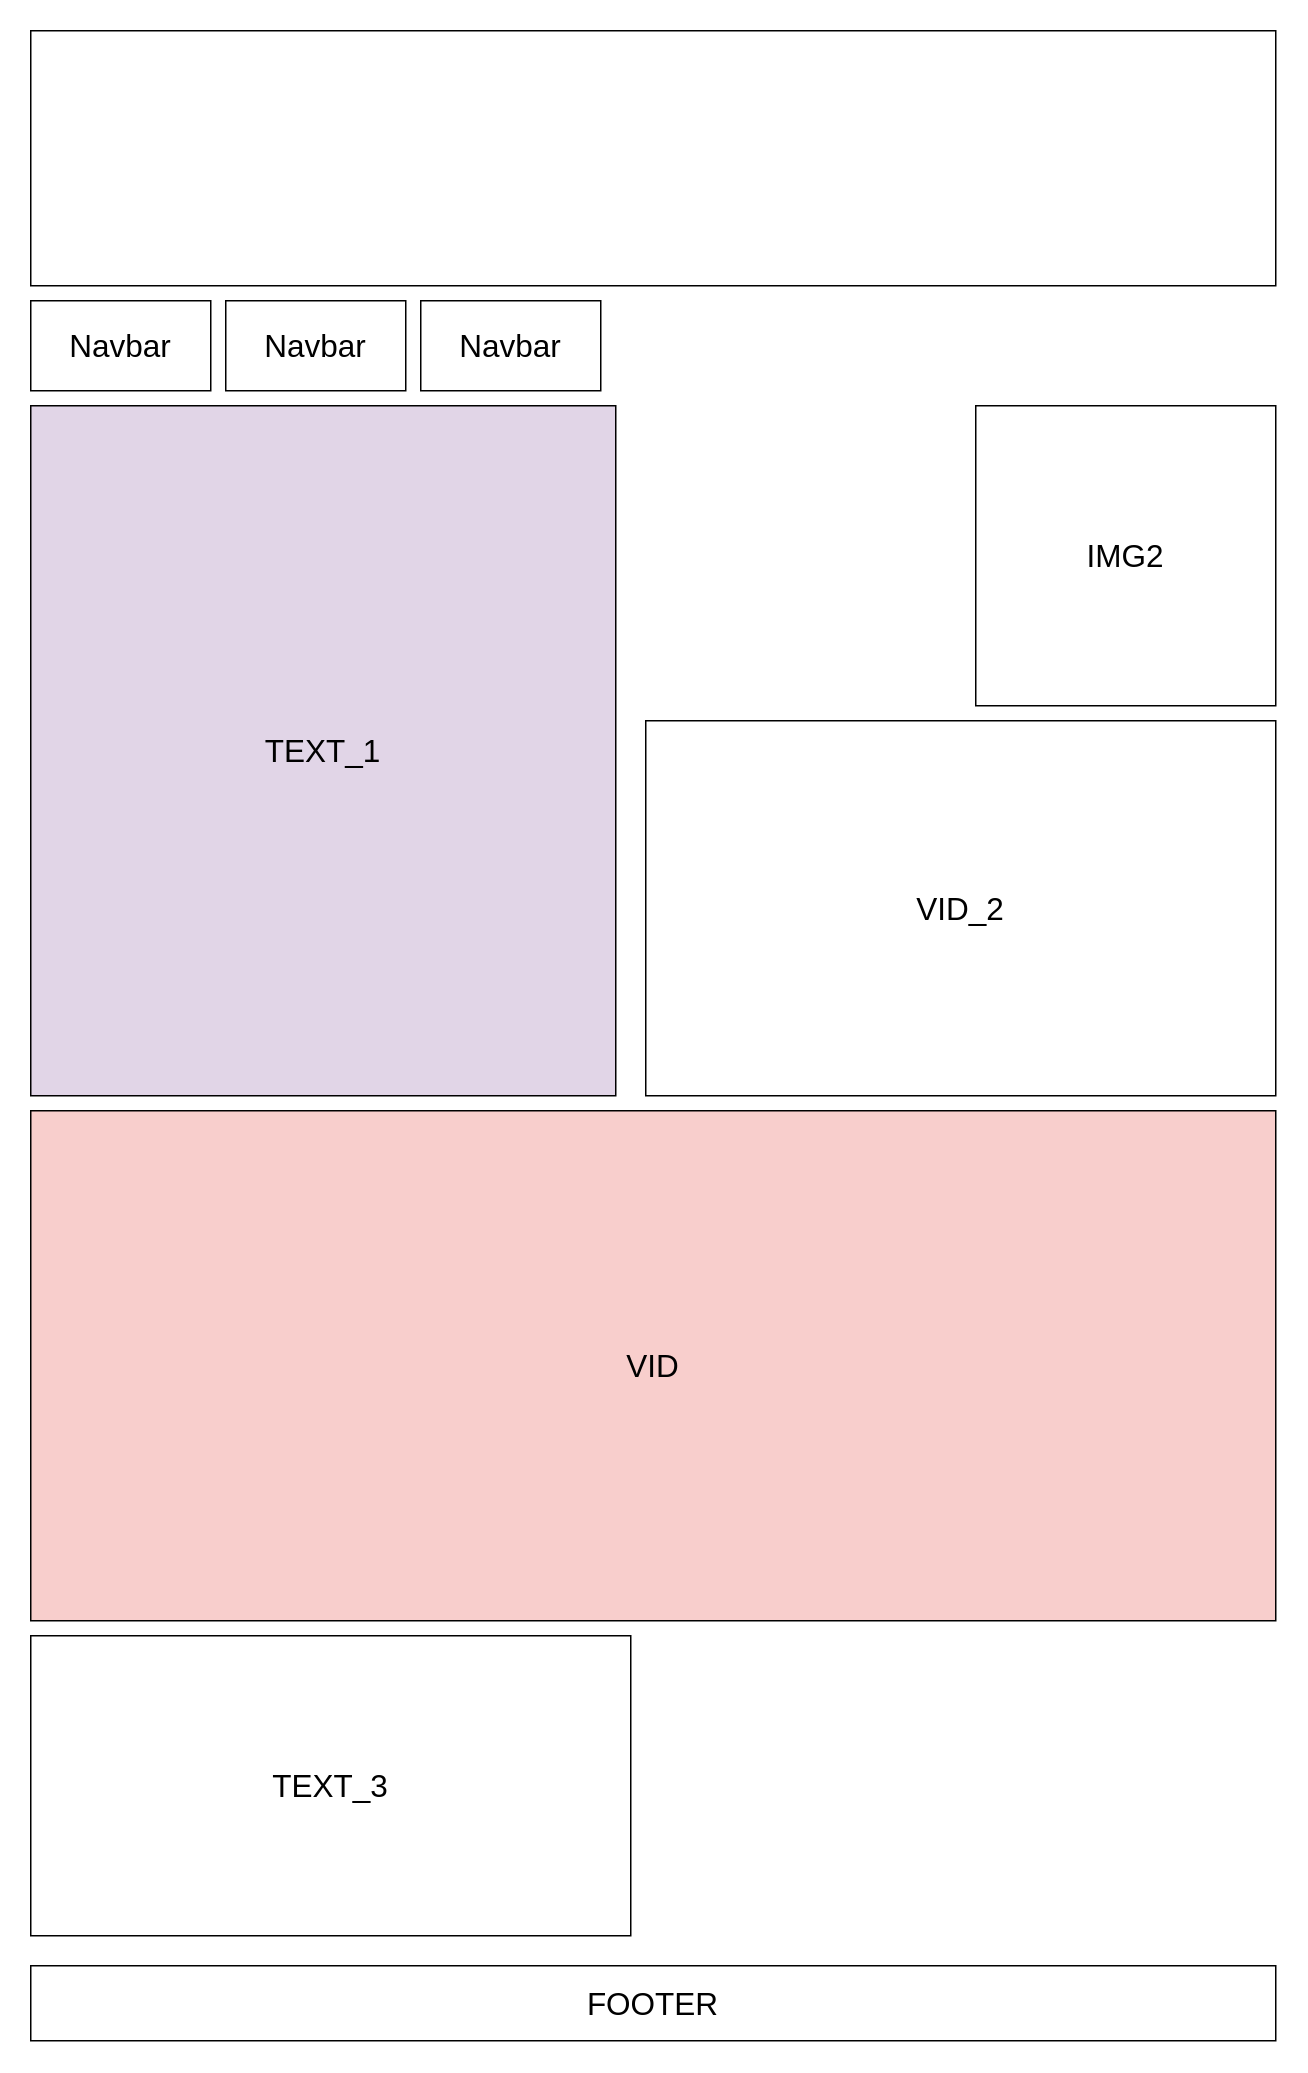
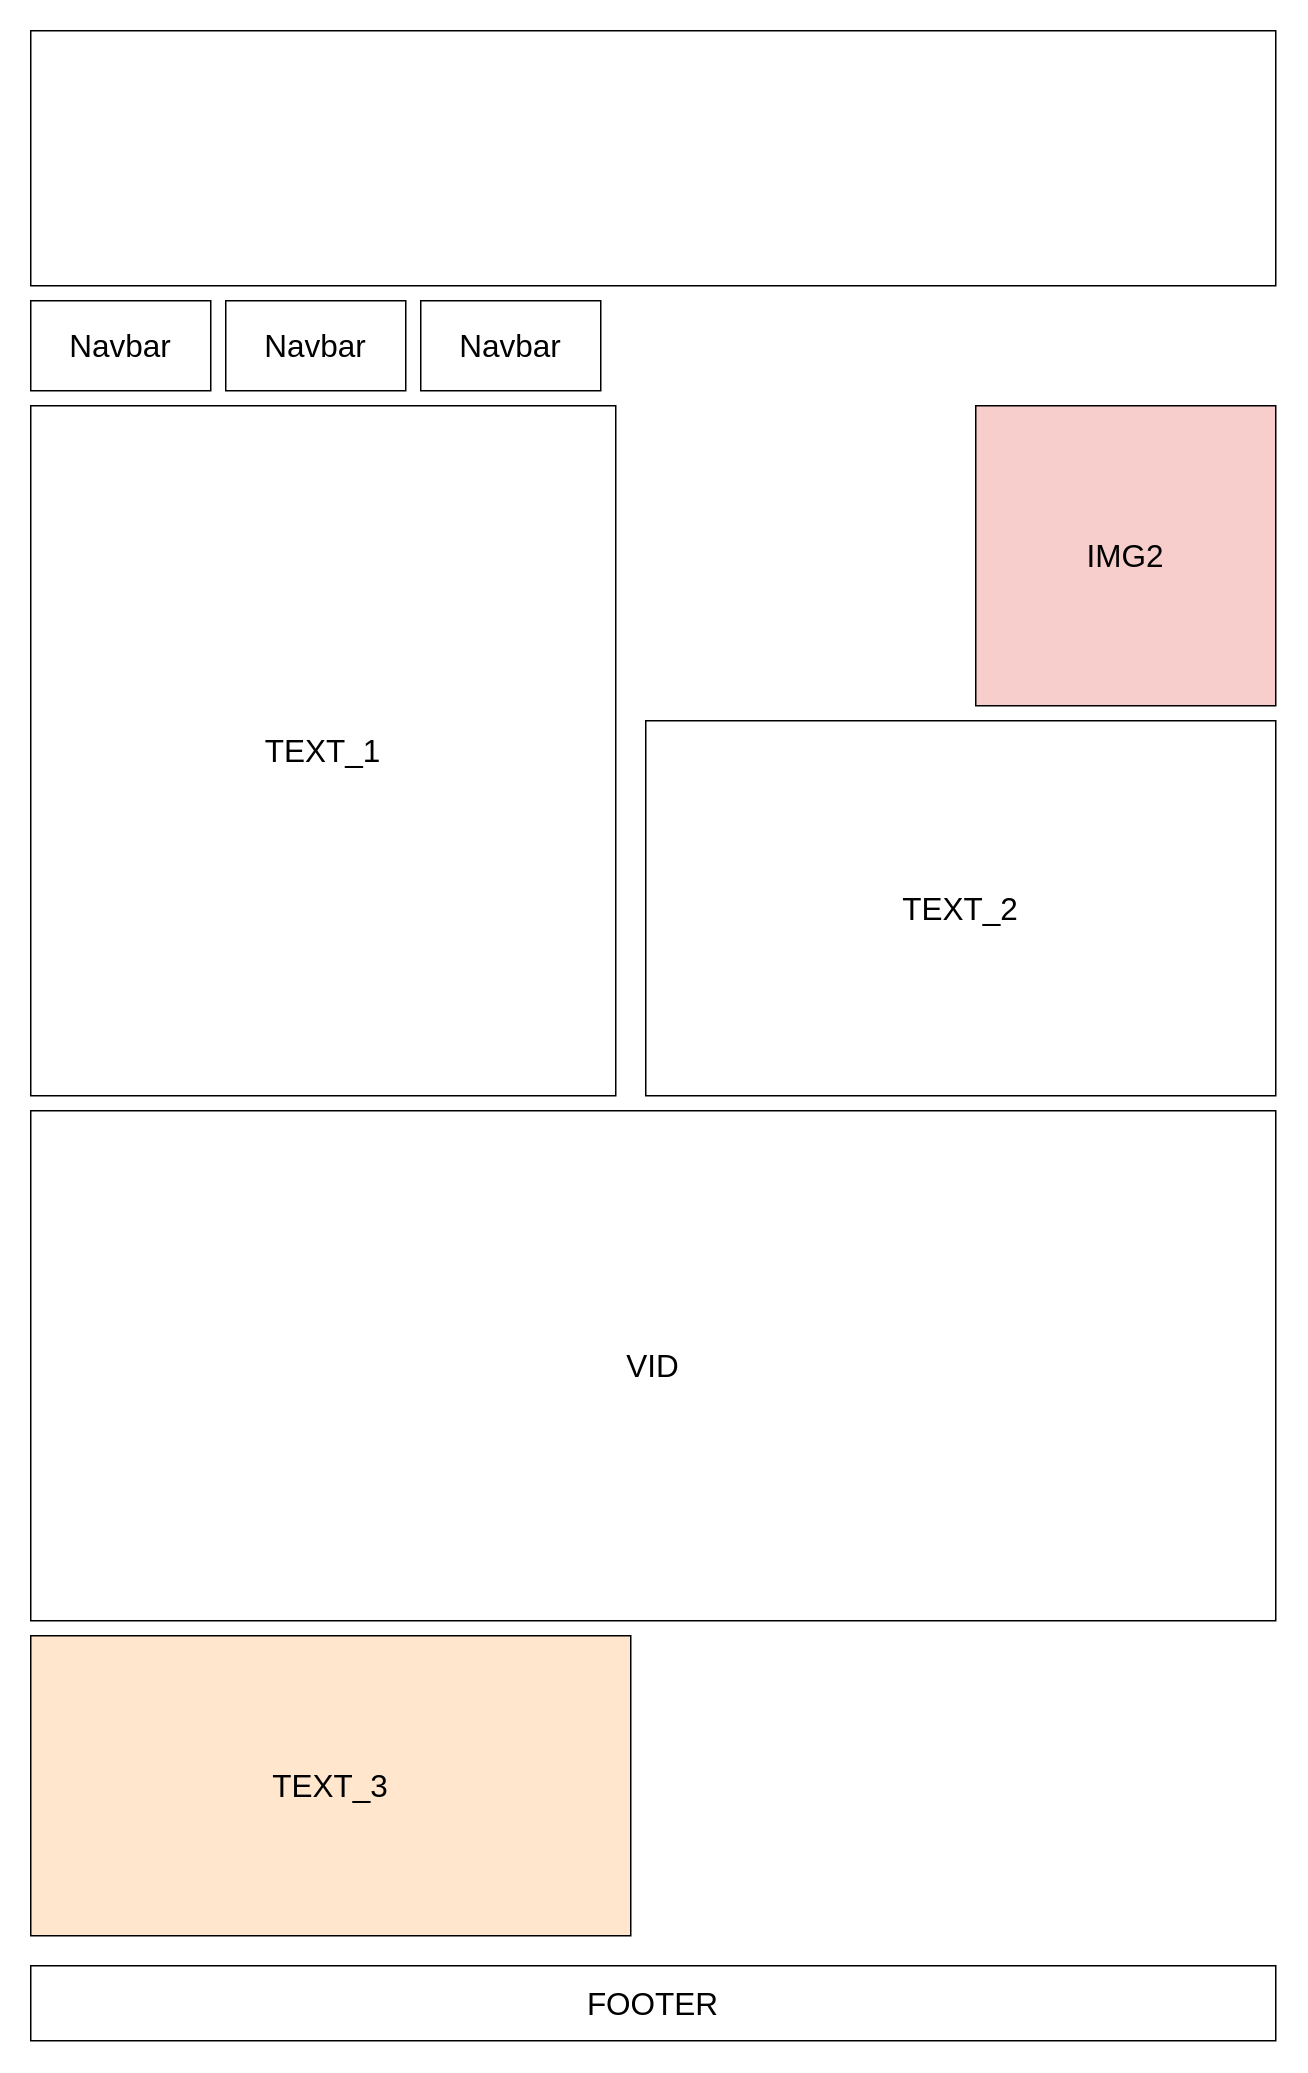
(1126, 556) -> (1126, 556)
(323, 751) -> (323, 751)
(961, 908) -> (961, 908)
(653, 1366) -> (653, 1366)
(331, 1786) -> (331, 1786)
